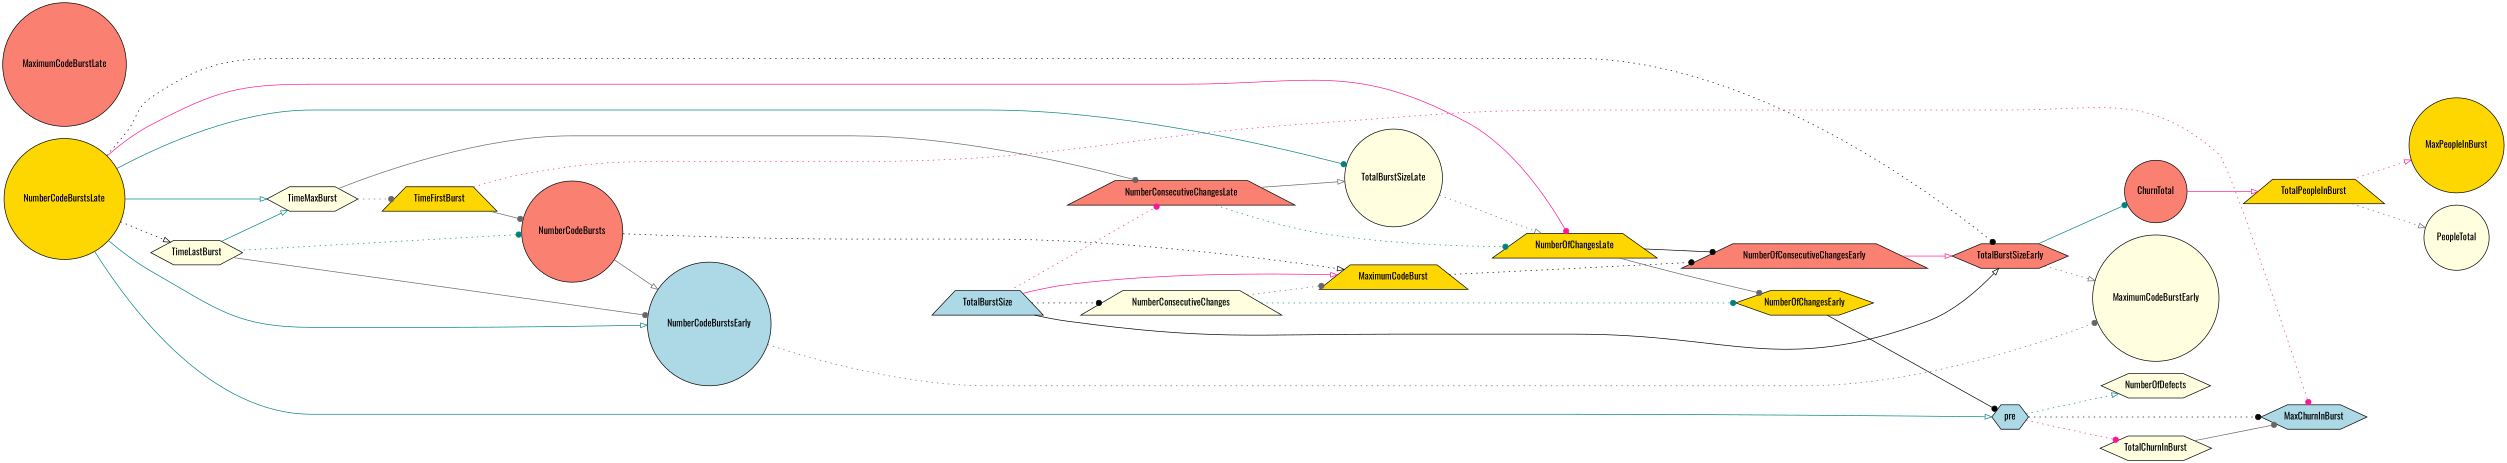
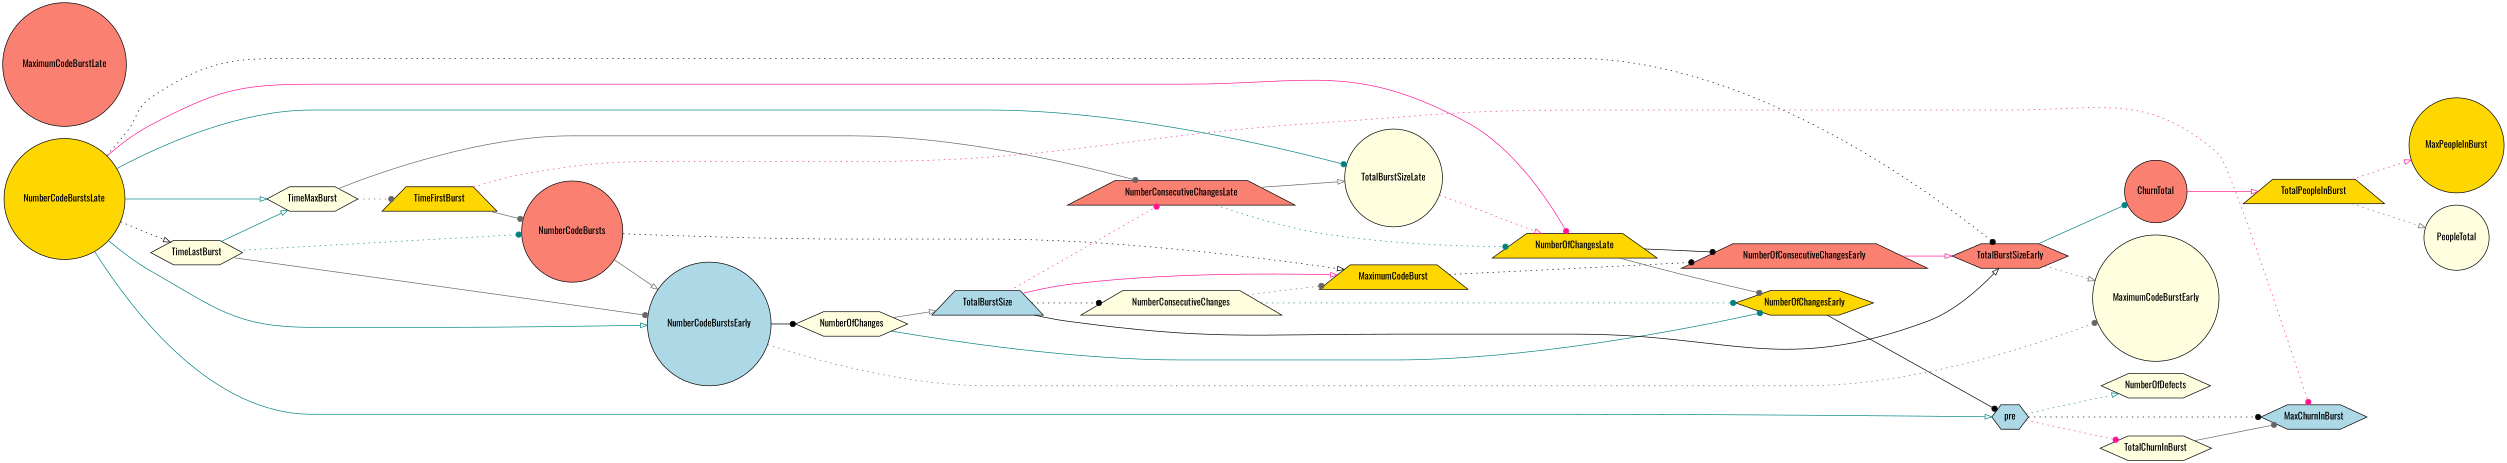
(1487, 213) -> (1487, 213)
none -> (852, 324)
